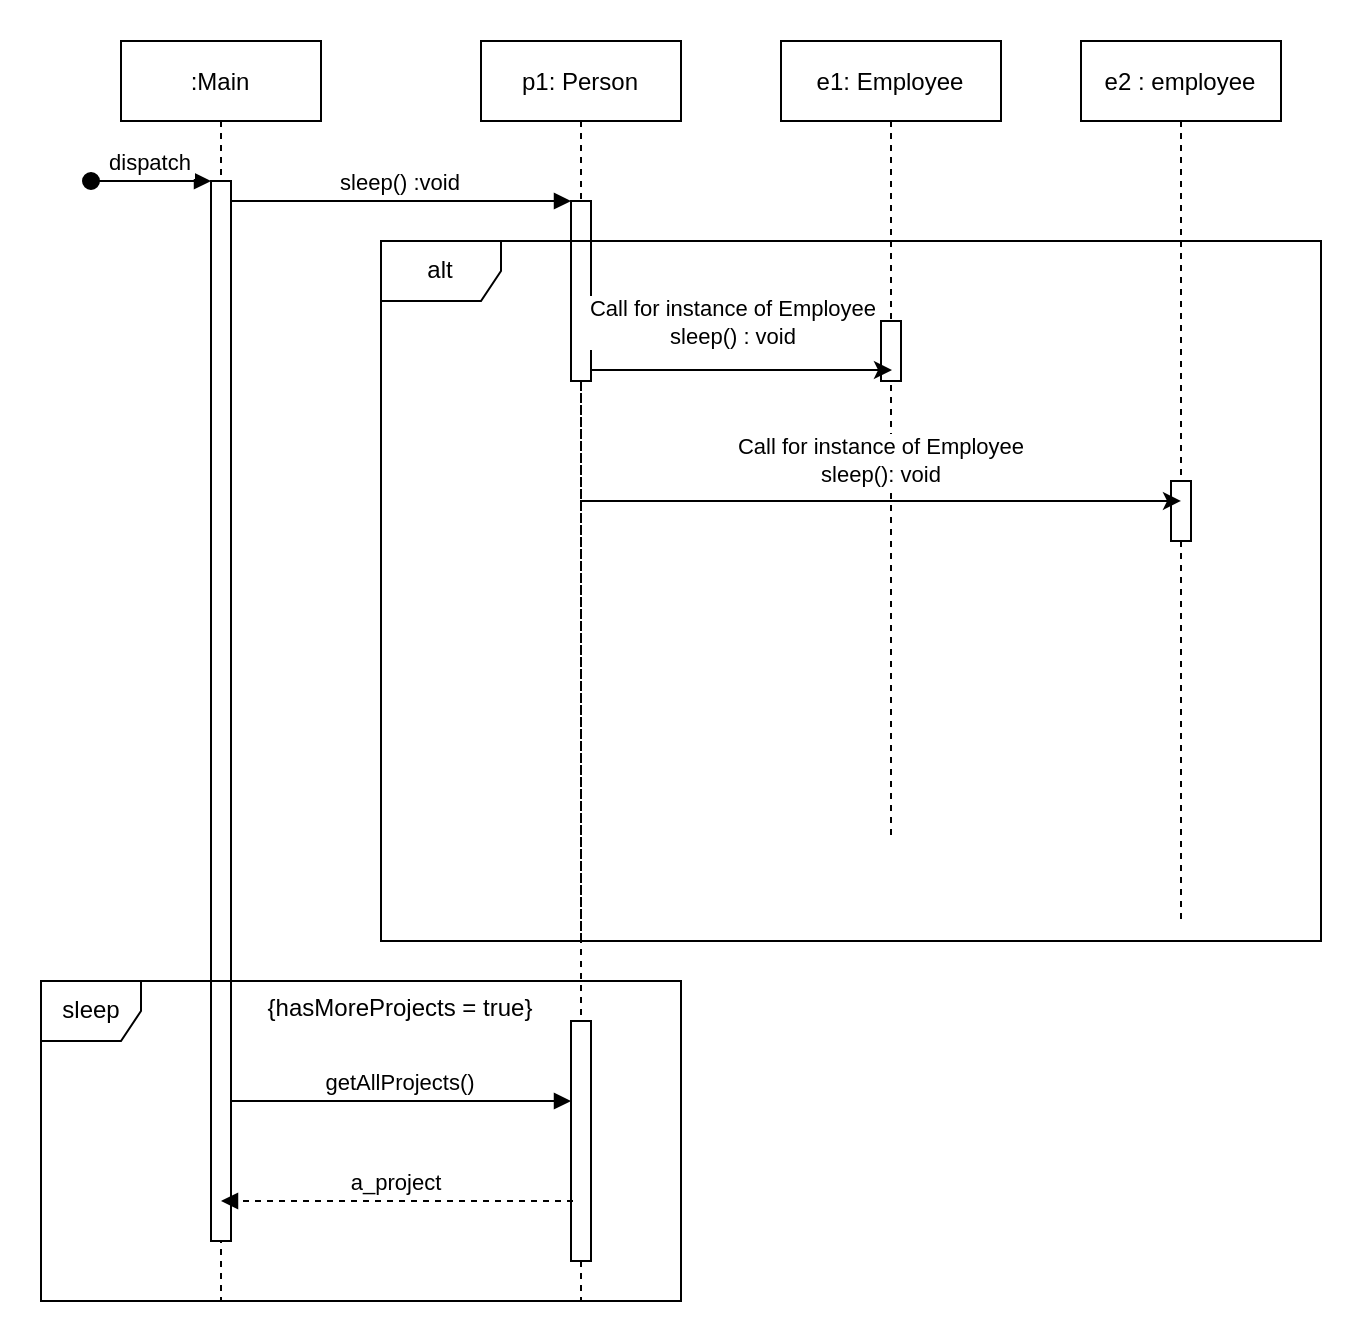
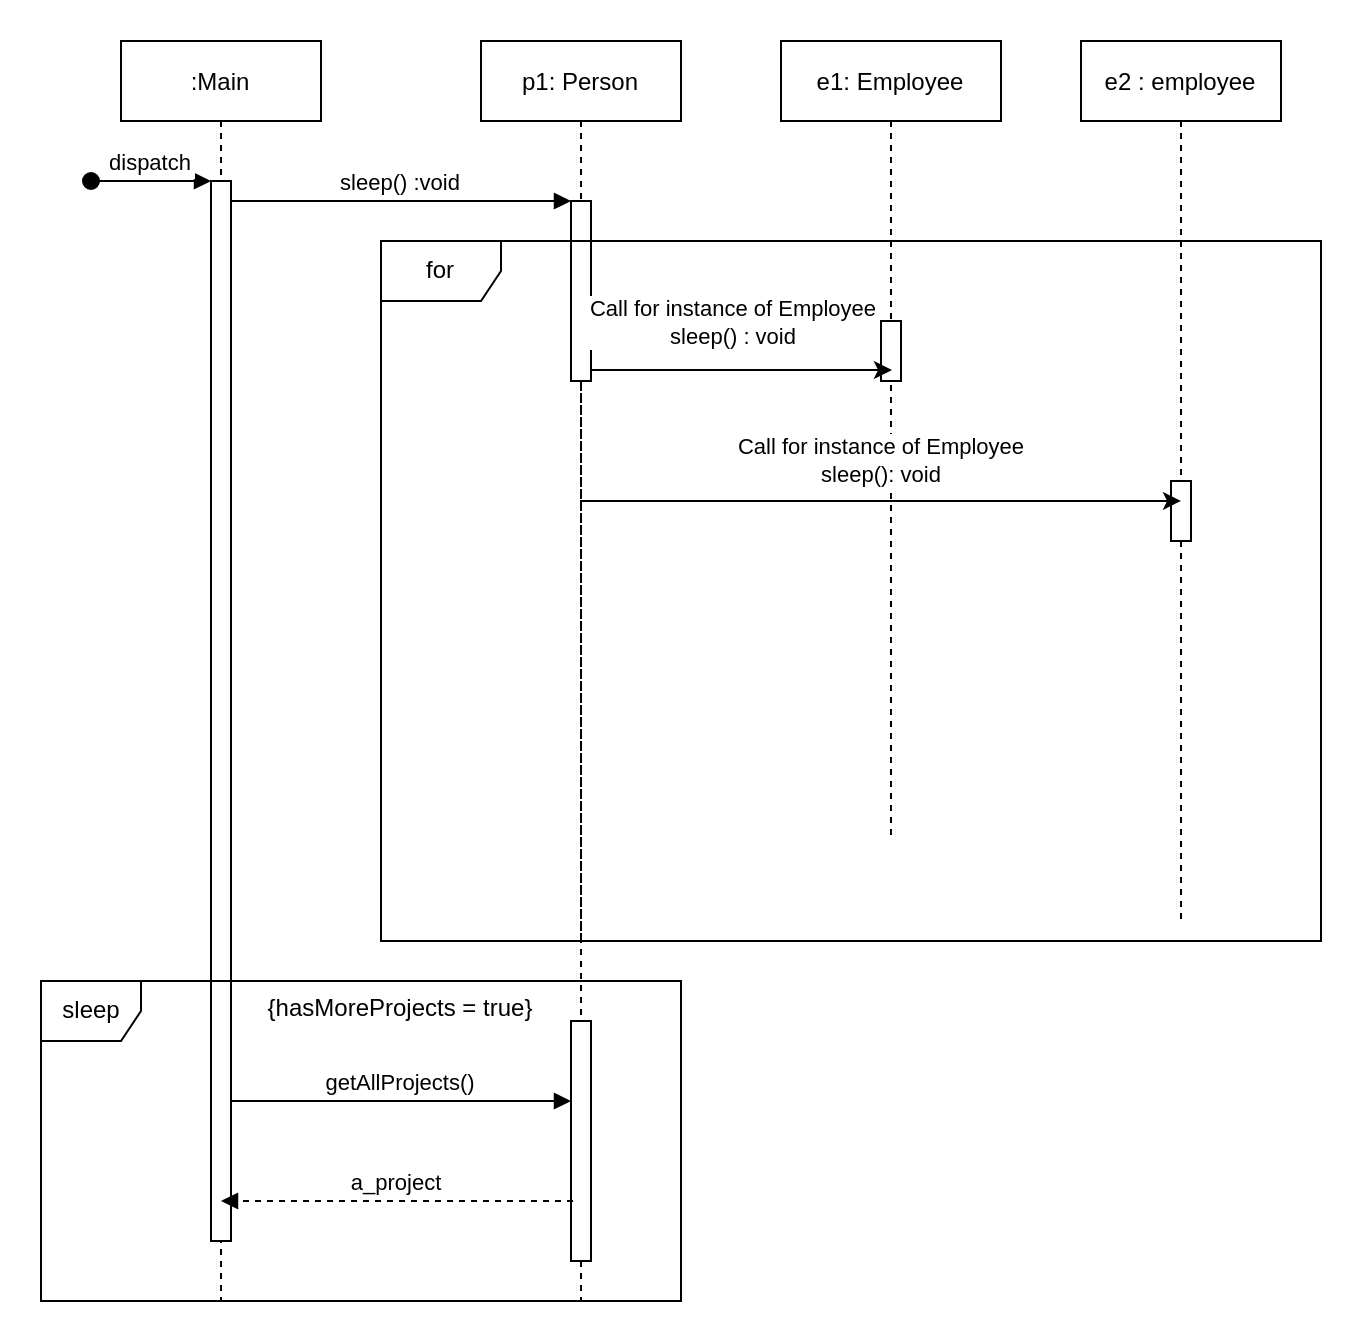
(441, 271) -> (441, 271)
